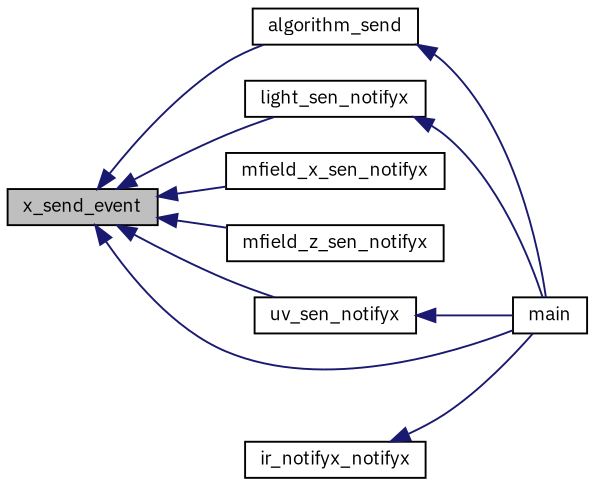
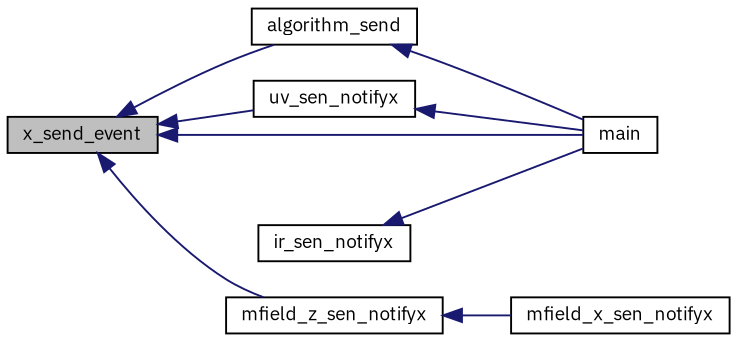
(335, 99) -> none
(201, 190) -> (487, 315)
(335, 460) -> (334, 243)
